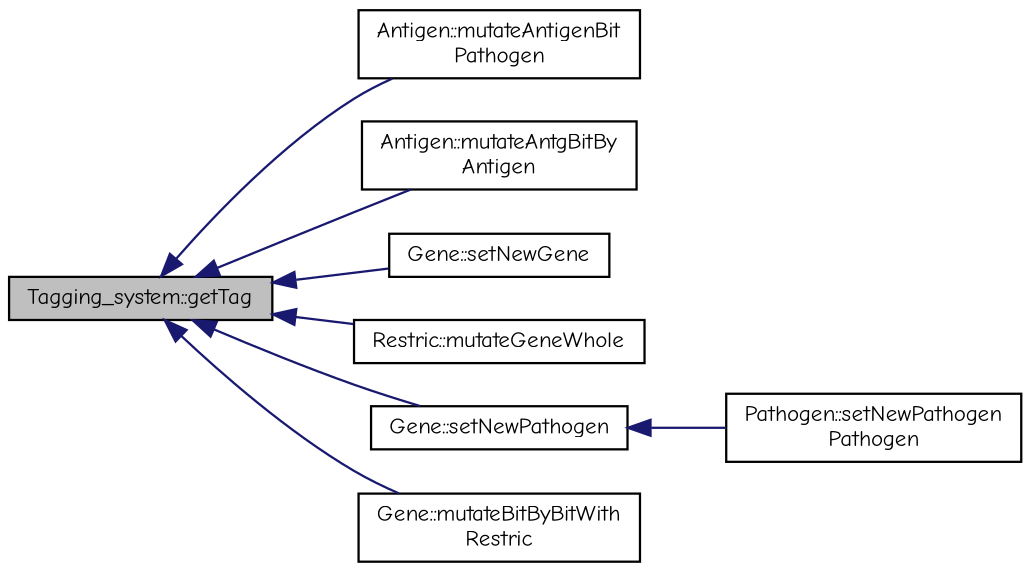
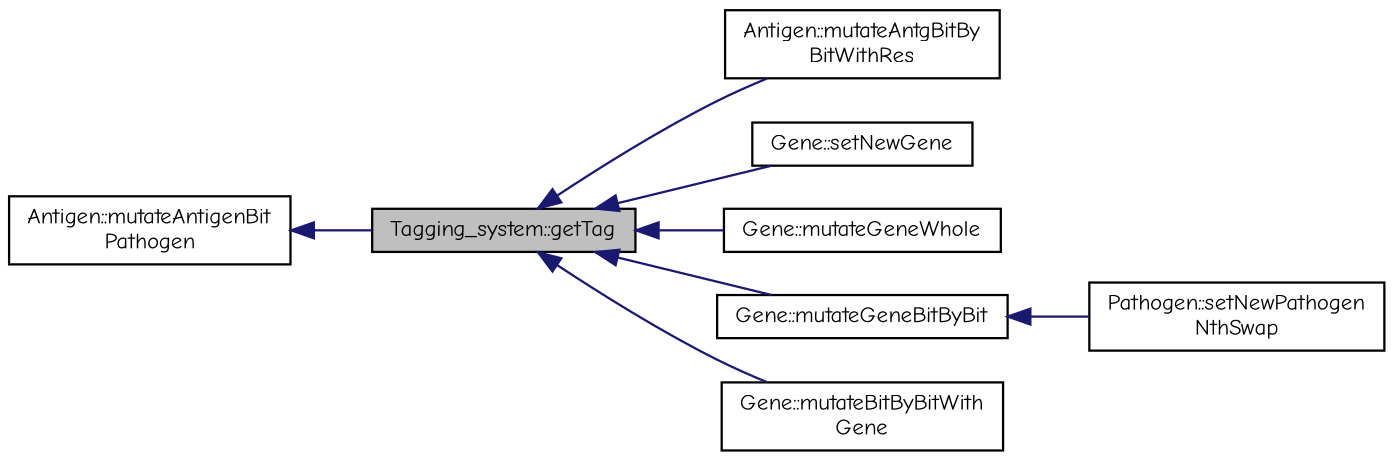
(499, 155) -> (862, 44)
(276, 158) -> (343, 230)
(499, 342) -> (862, 230)
(499, 428) -> (862, 317)
(874, 428) -> (1237, 317)
(499, 528) -> (862, 416)
